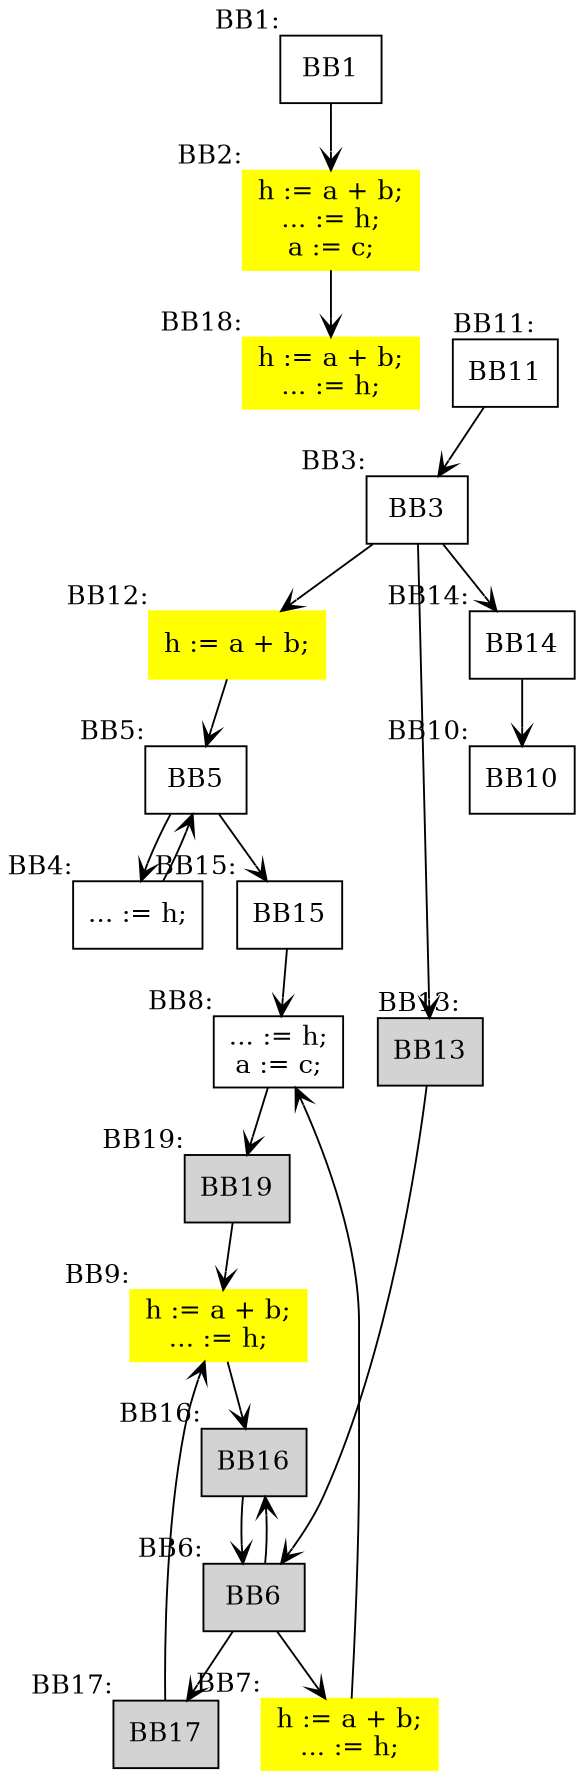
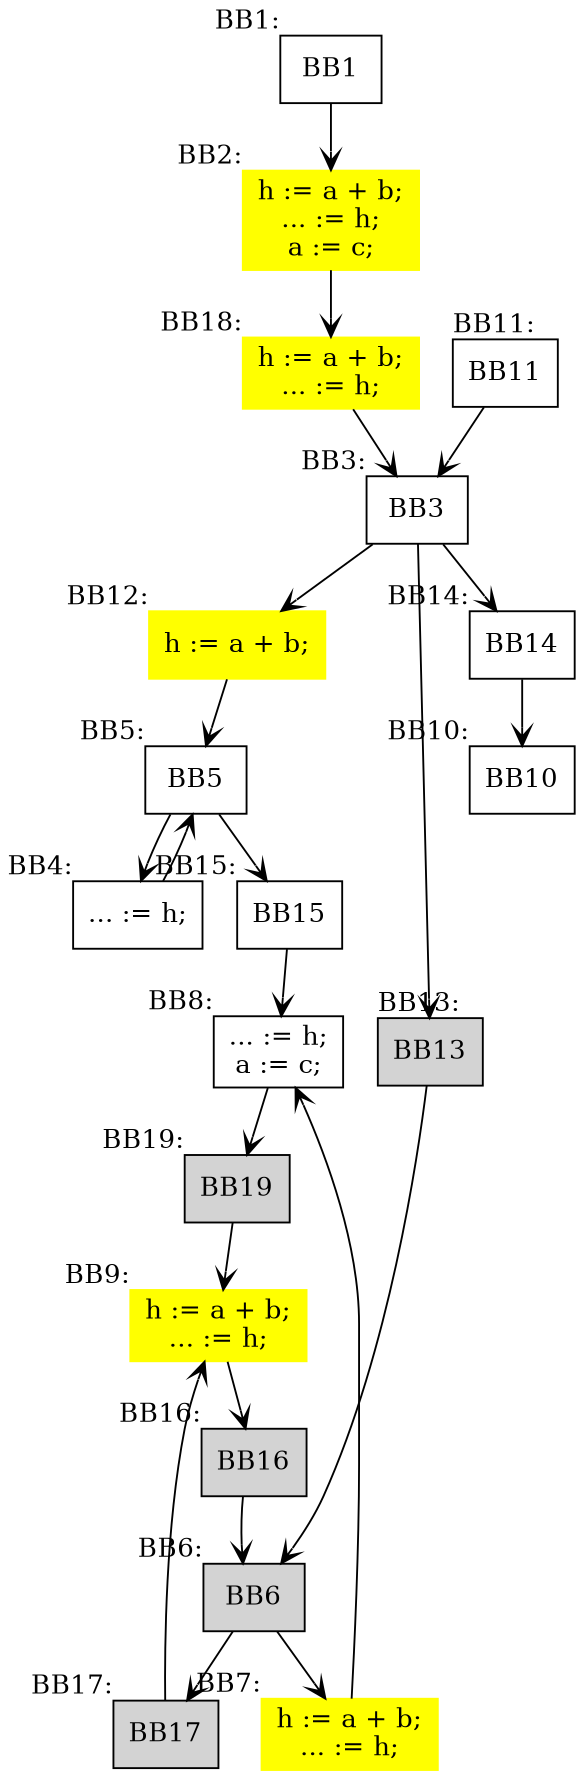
none -> (370, 435)
(267, 1540) -> none
